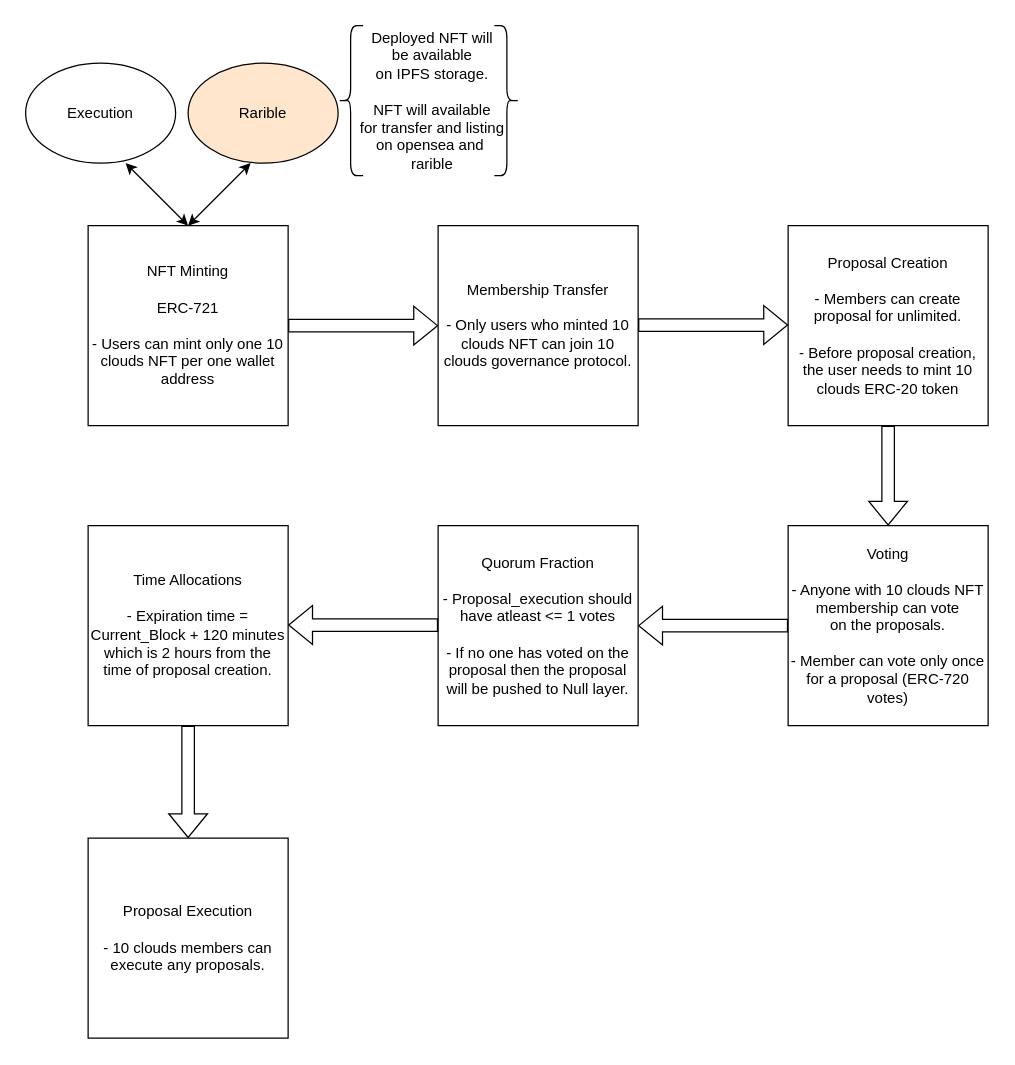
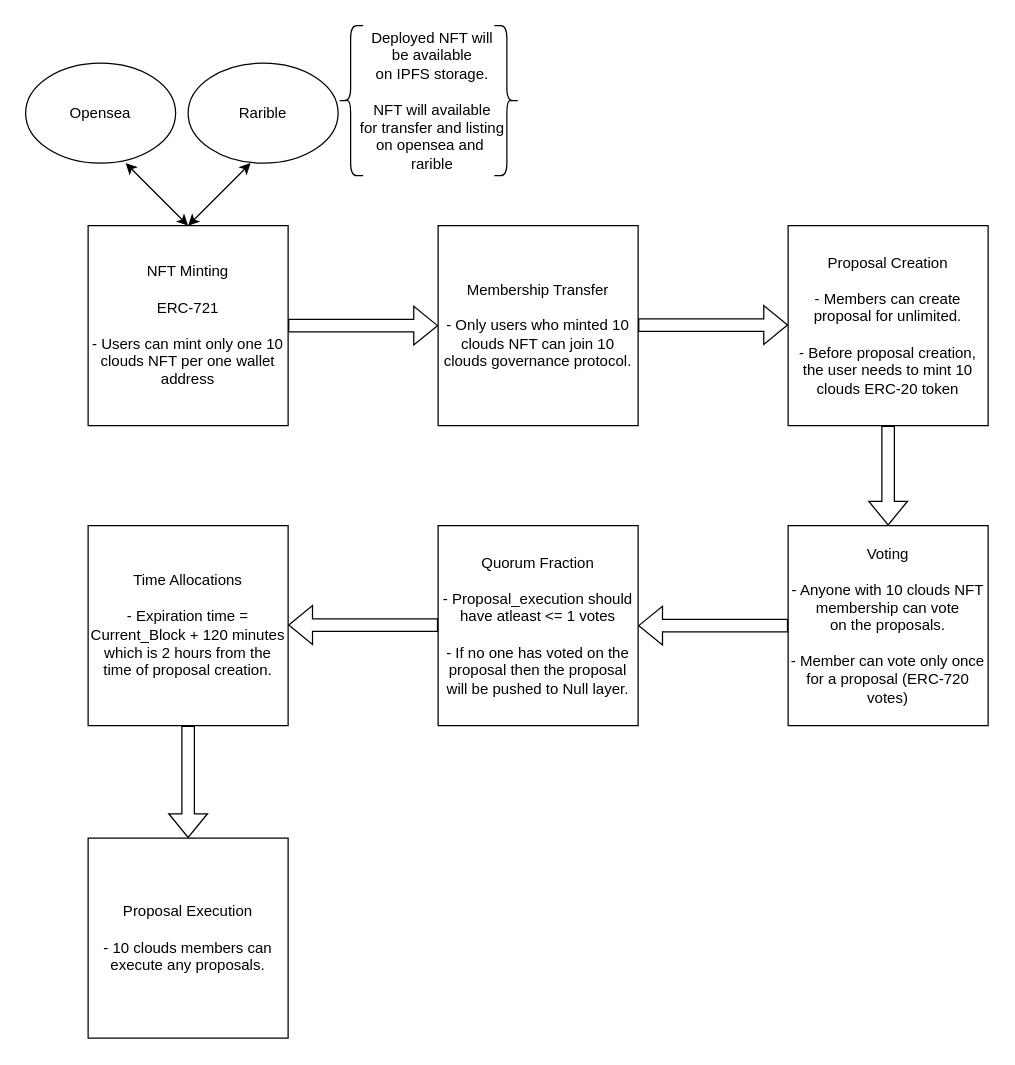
(101, 113) -> (101, 113)
(263, 113) -> (263, 113)
